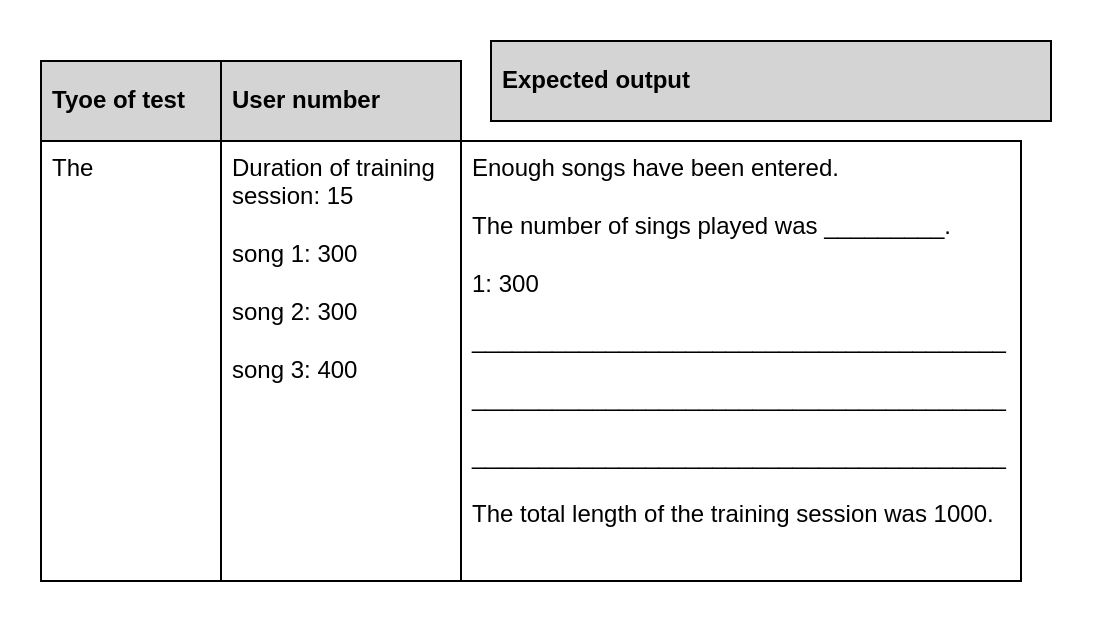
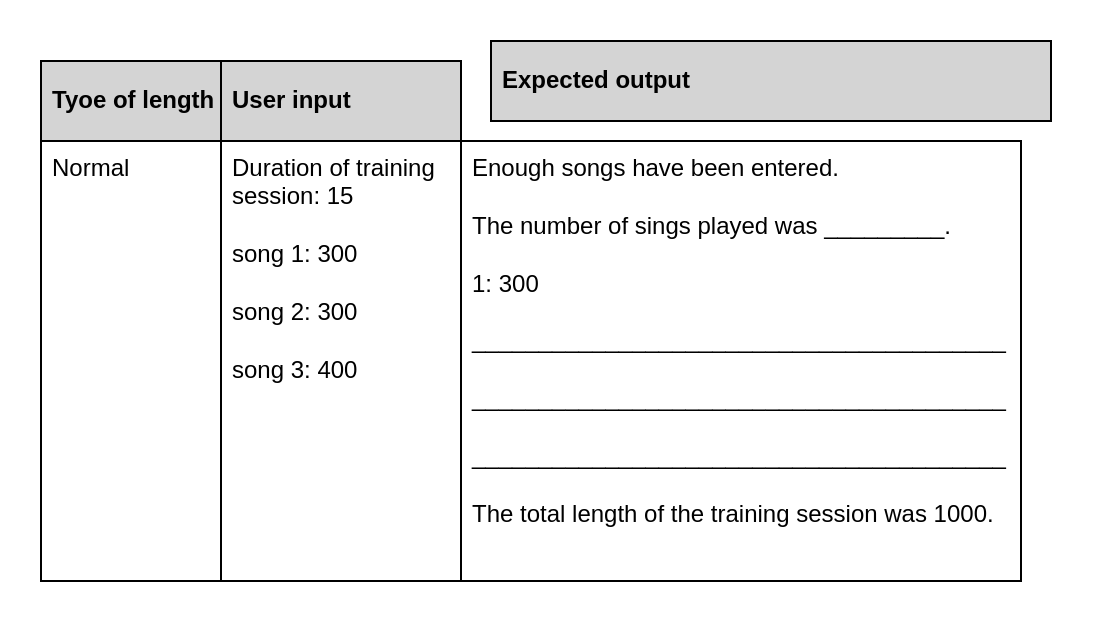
(127, 101) -> (138, 101)
(304, 101) -> (294, 101)
(73, 169) -> (90, 169)
